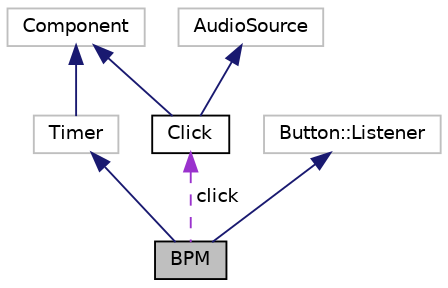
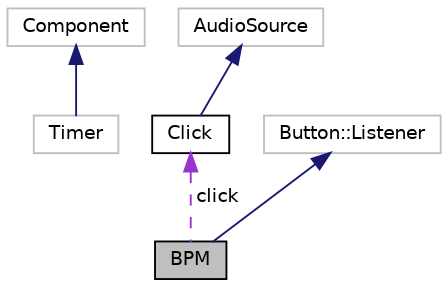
(140, 87) -> none
(140, 205) -> none
